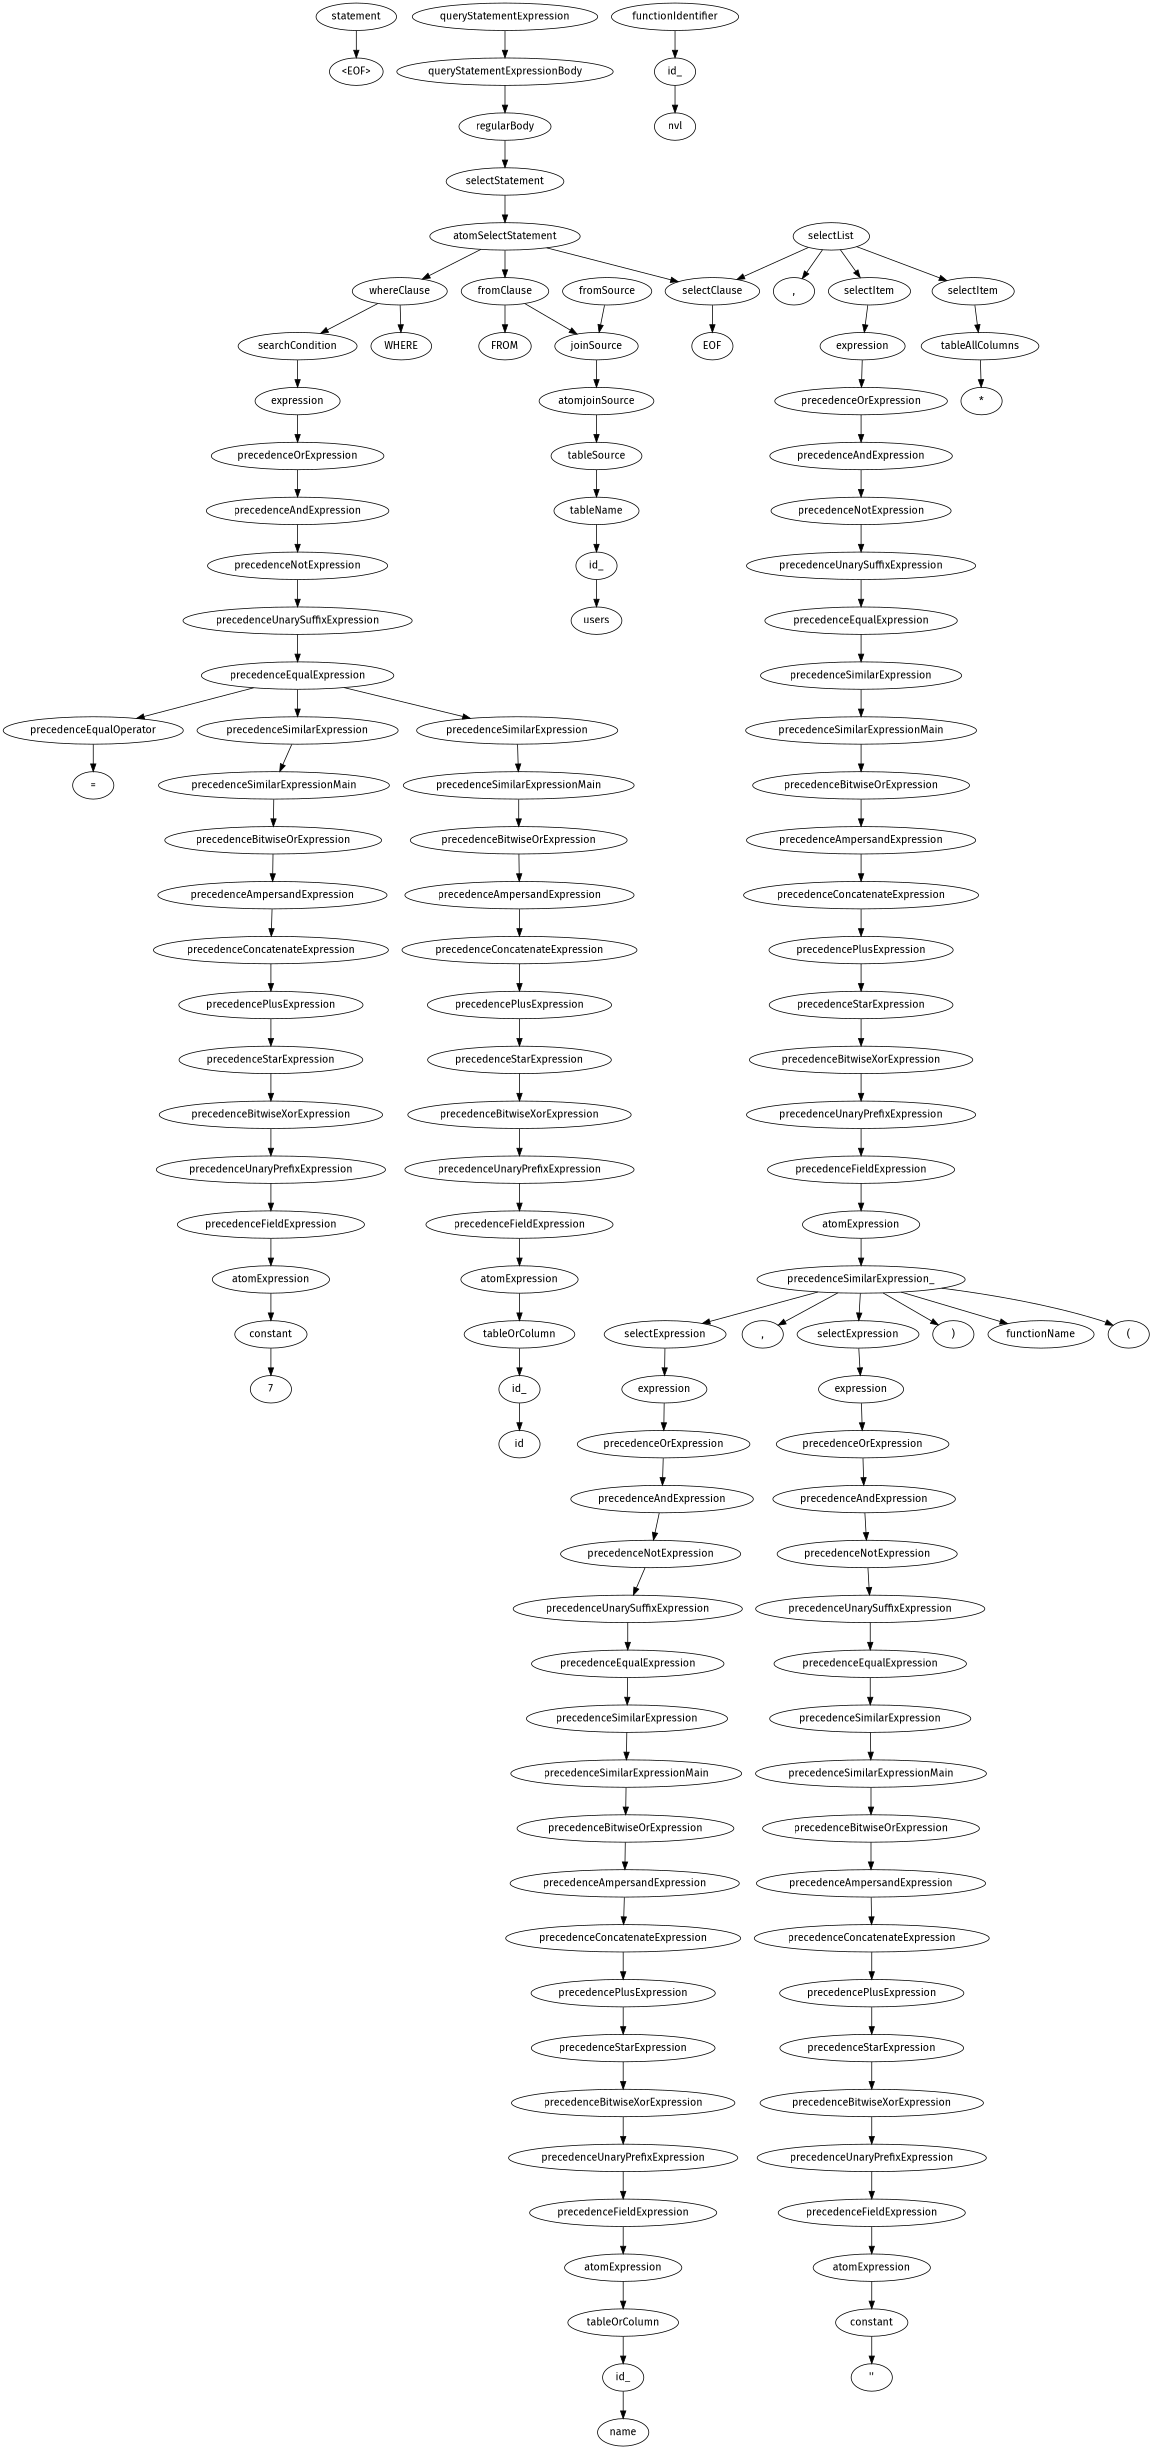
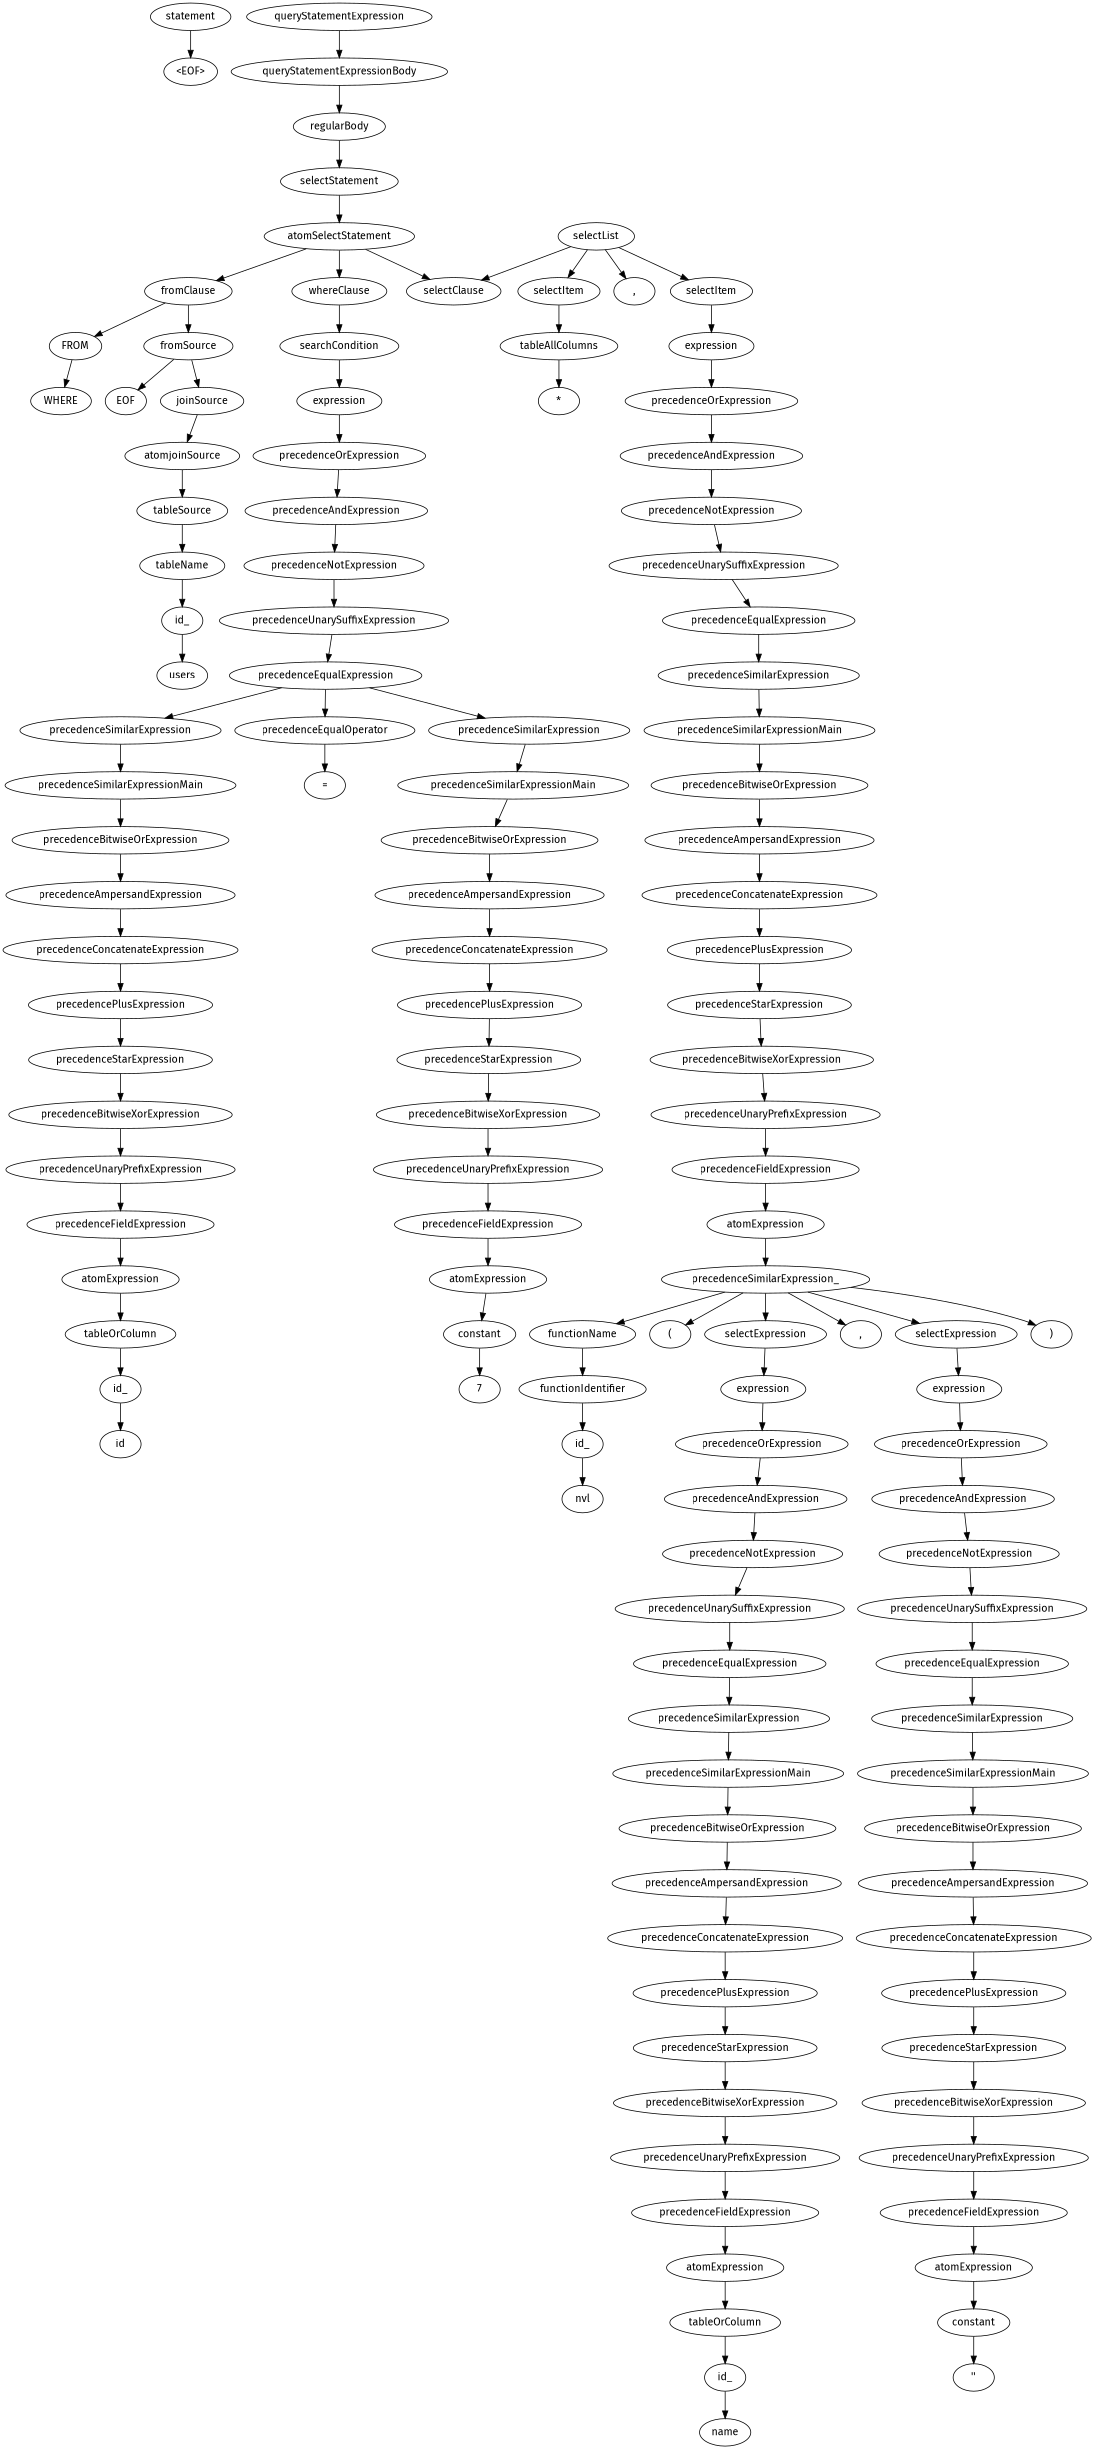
(400, 315) -> (69, 370)
(712, 315) -> (159, 372)
(548, 317) -> (188, 315)
none -> (583, 1358)
